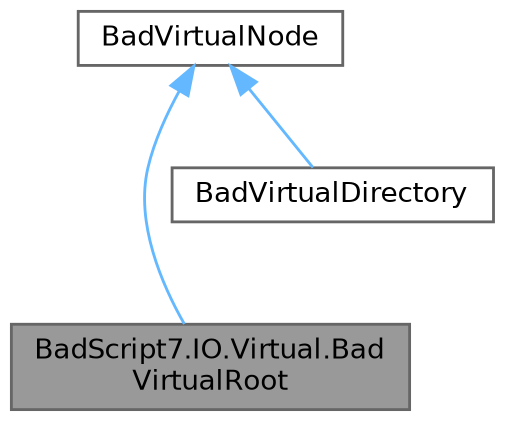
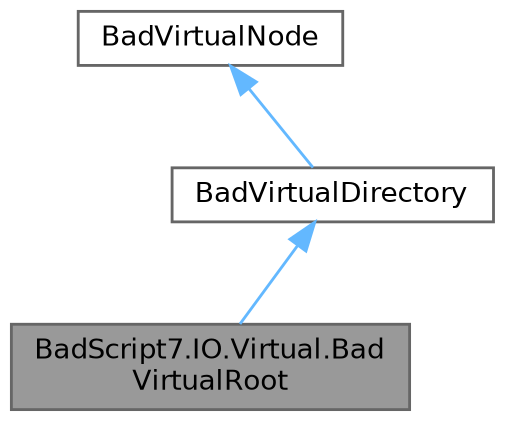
(145, 208) -> (269, 285)
